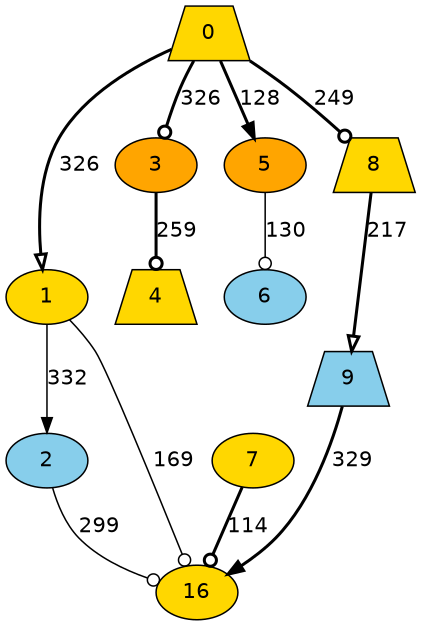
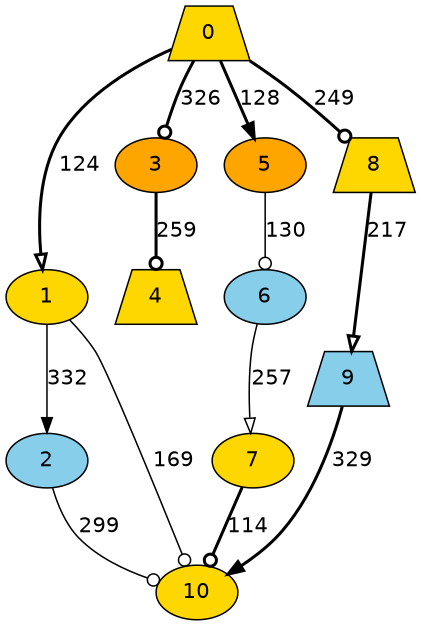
(80, 165) -> (80, 165)
none -> (250, 371)
(197, 592) -> (197, 592)
